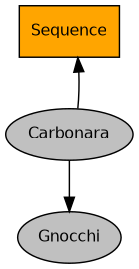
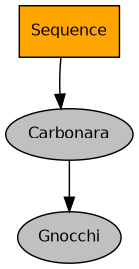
(79, 90) -> (60, 76)
